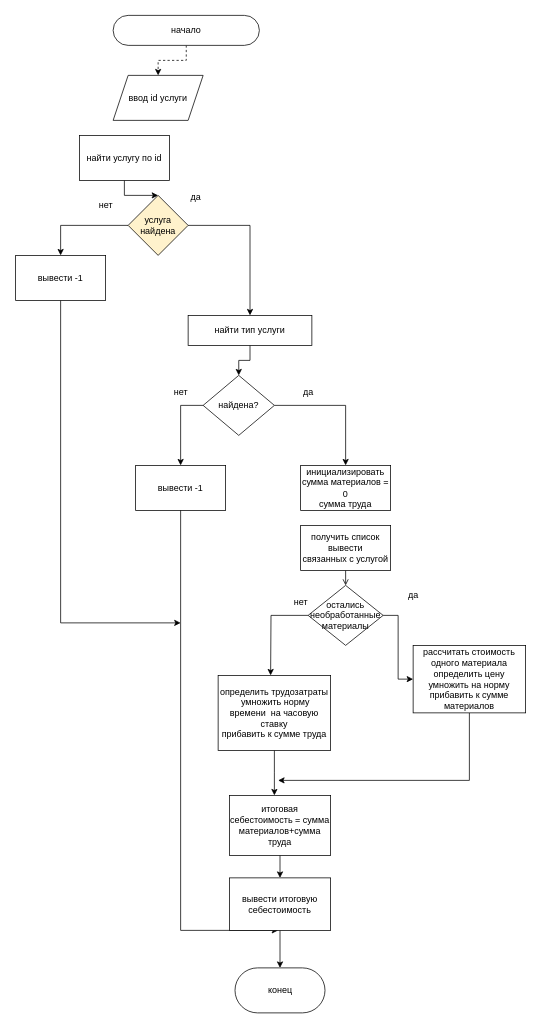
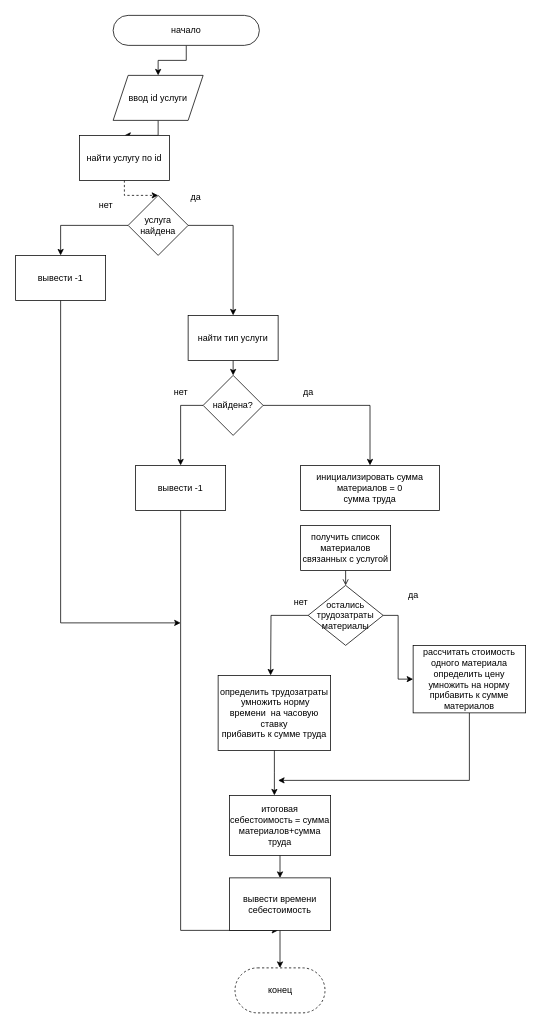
(174, 60) -> (174, 60)
none -> (131, 135)
(131, 195) -> (131, 195)
(158, 225) -> (158, 225)
(250, 330) -> (233, 338)
(239, 405) -> (233, 405)
(345, 488) -> (370, 488)
(345, 548) -> (345, 548)
(345, 615) -> (345, 615)
(280, 904) -> (280, 904)
(280, 990) -> (280, 990)
